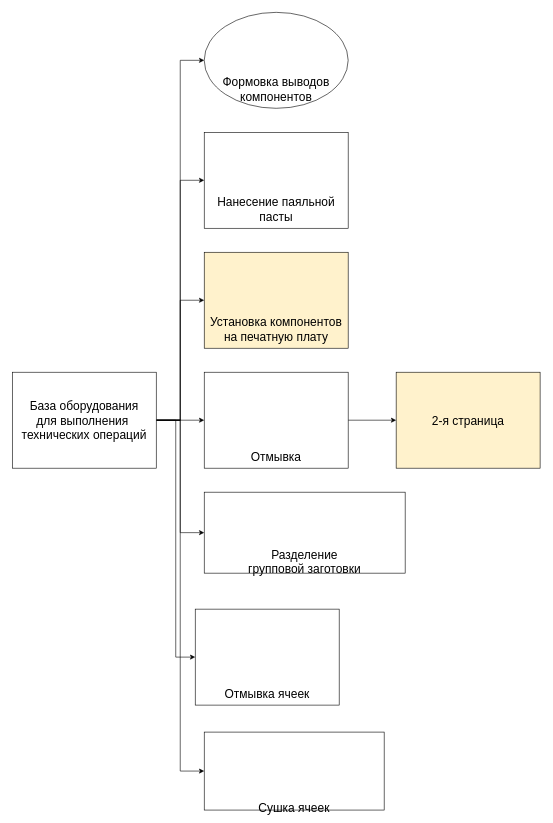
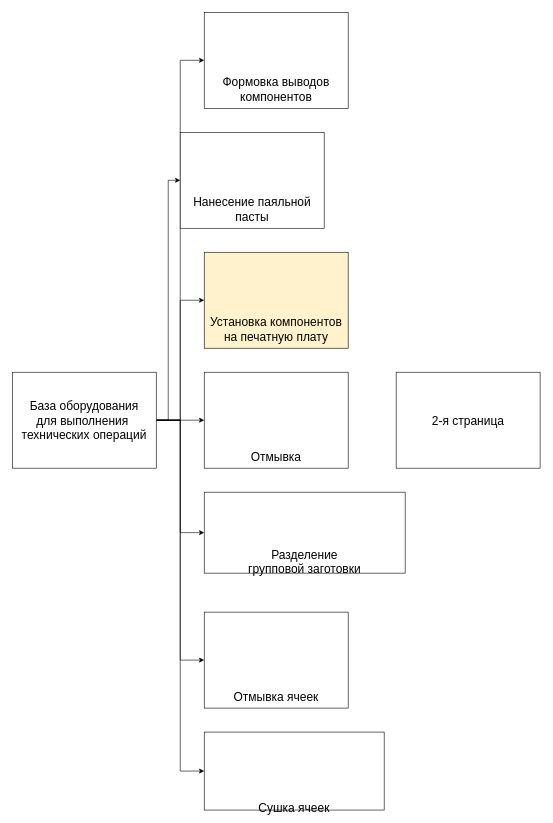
(276, 60) -> (276, 60)
(276, 180) -> (252, 180)
(390, 420) -> none
(468, 420) -> (468, 420)
(267, 657) -> (276, 660)
